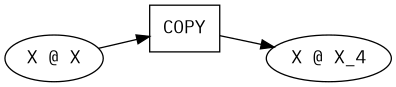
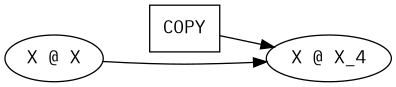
(118, 44) -> (178, 64)
